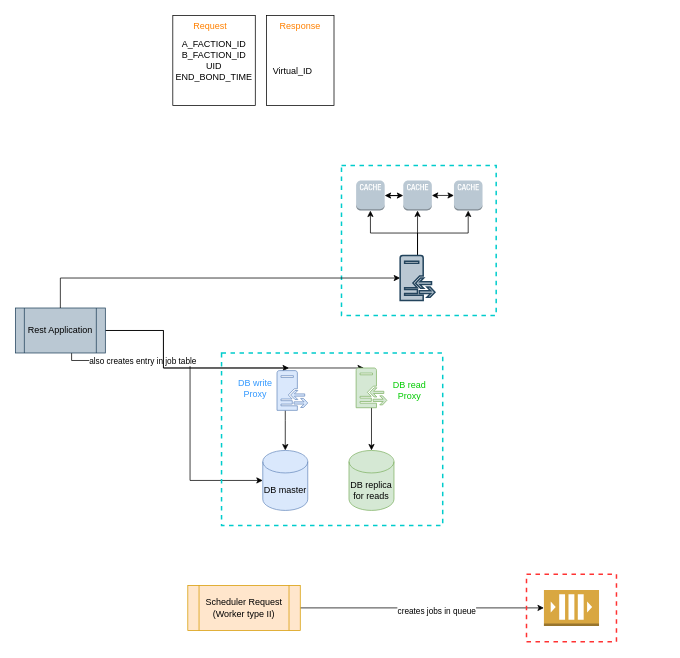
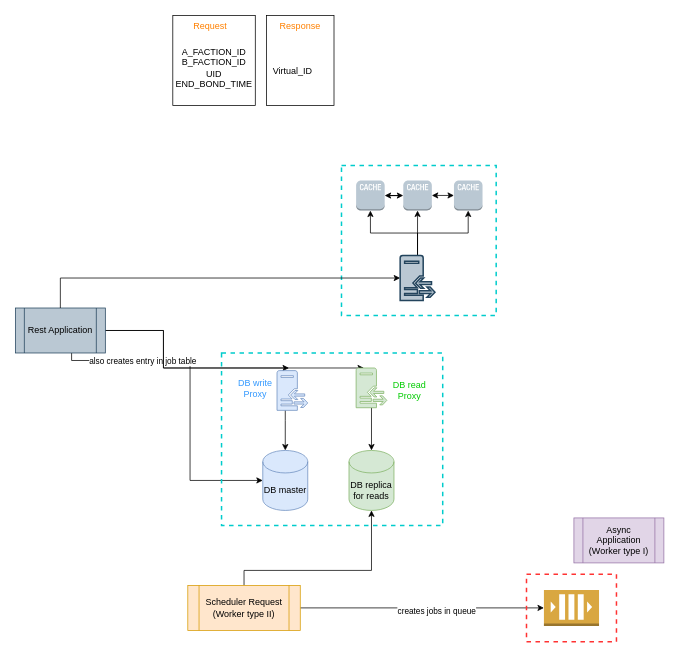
(214, 60) -> (214, 68)
none -> (619, 540)
none -> (334, 570)
